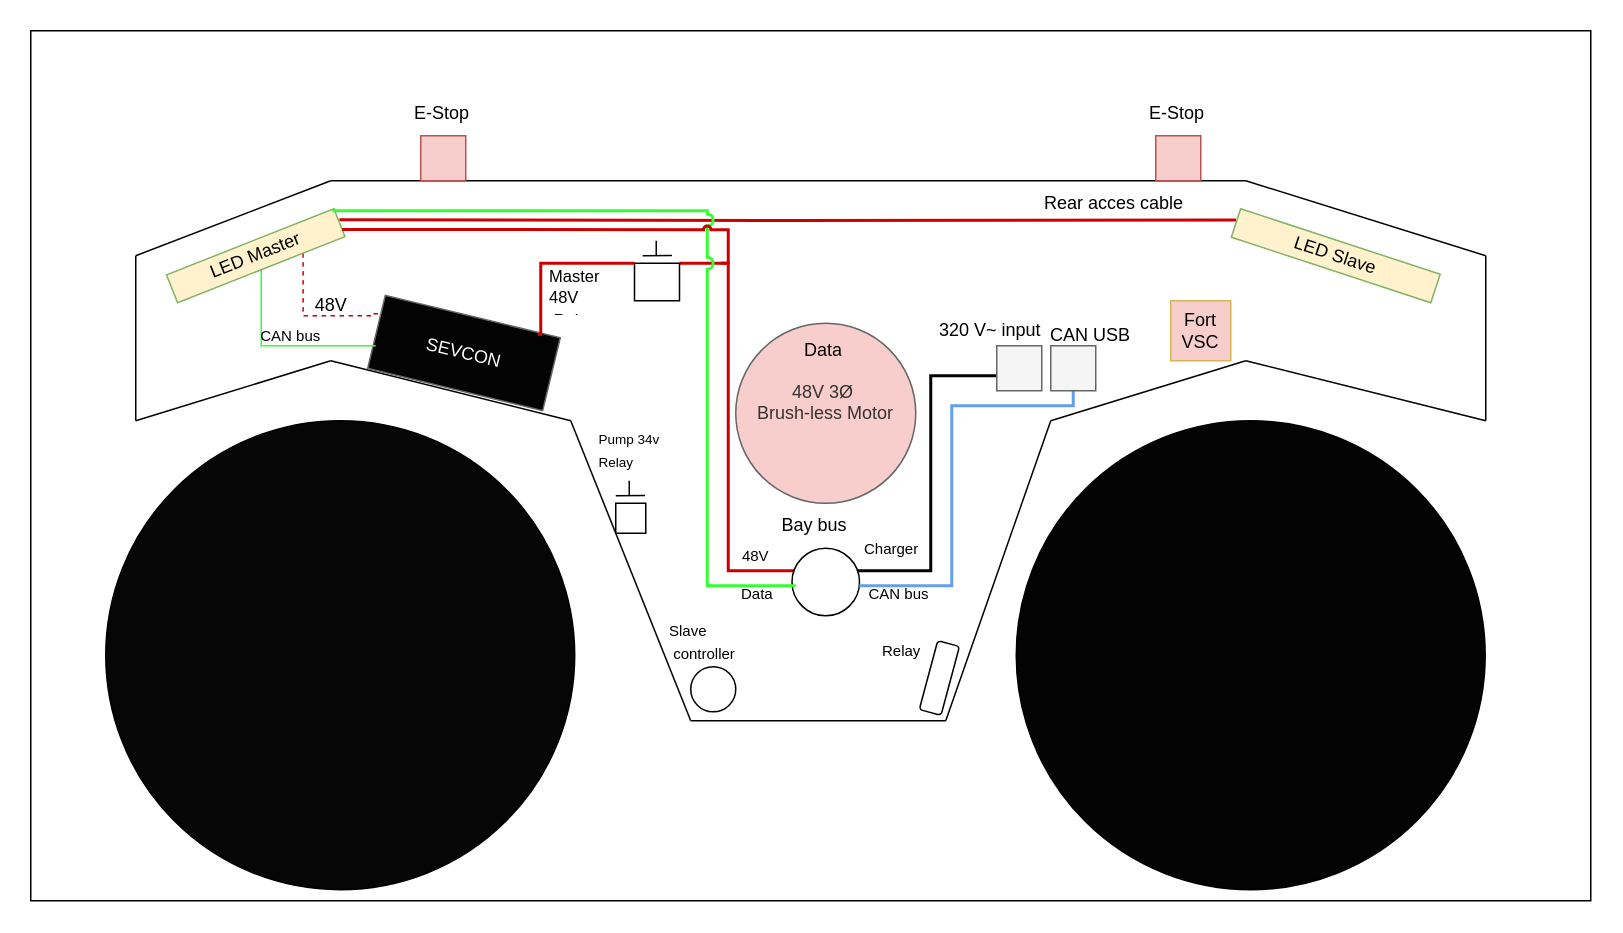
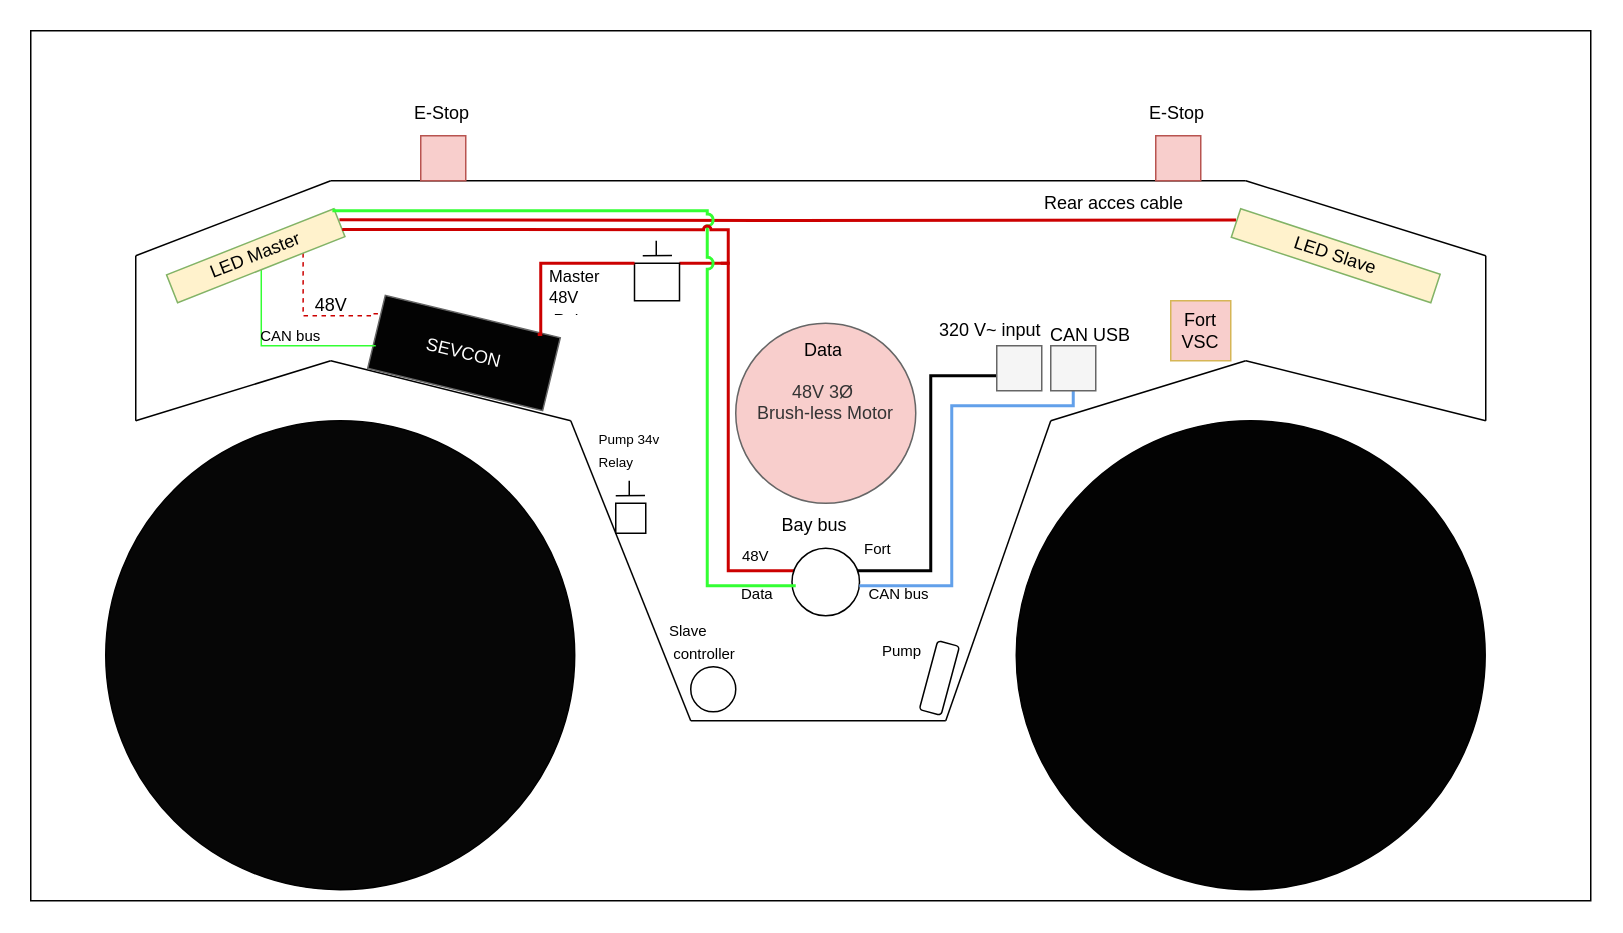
(900, 548) -> (885, 548)
(902, 650) -> (902, 650)
